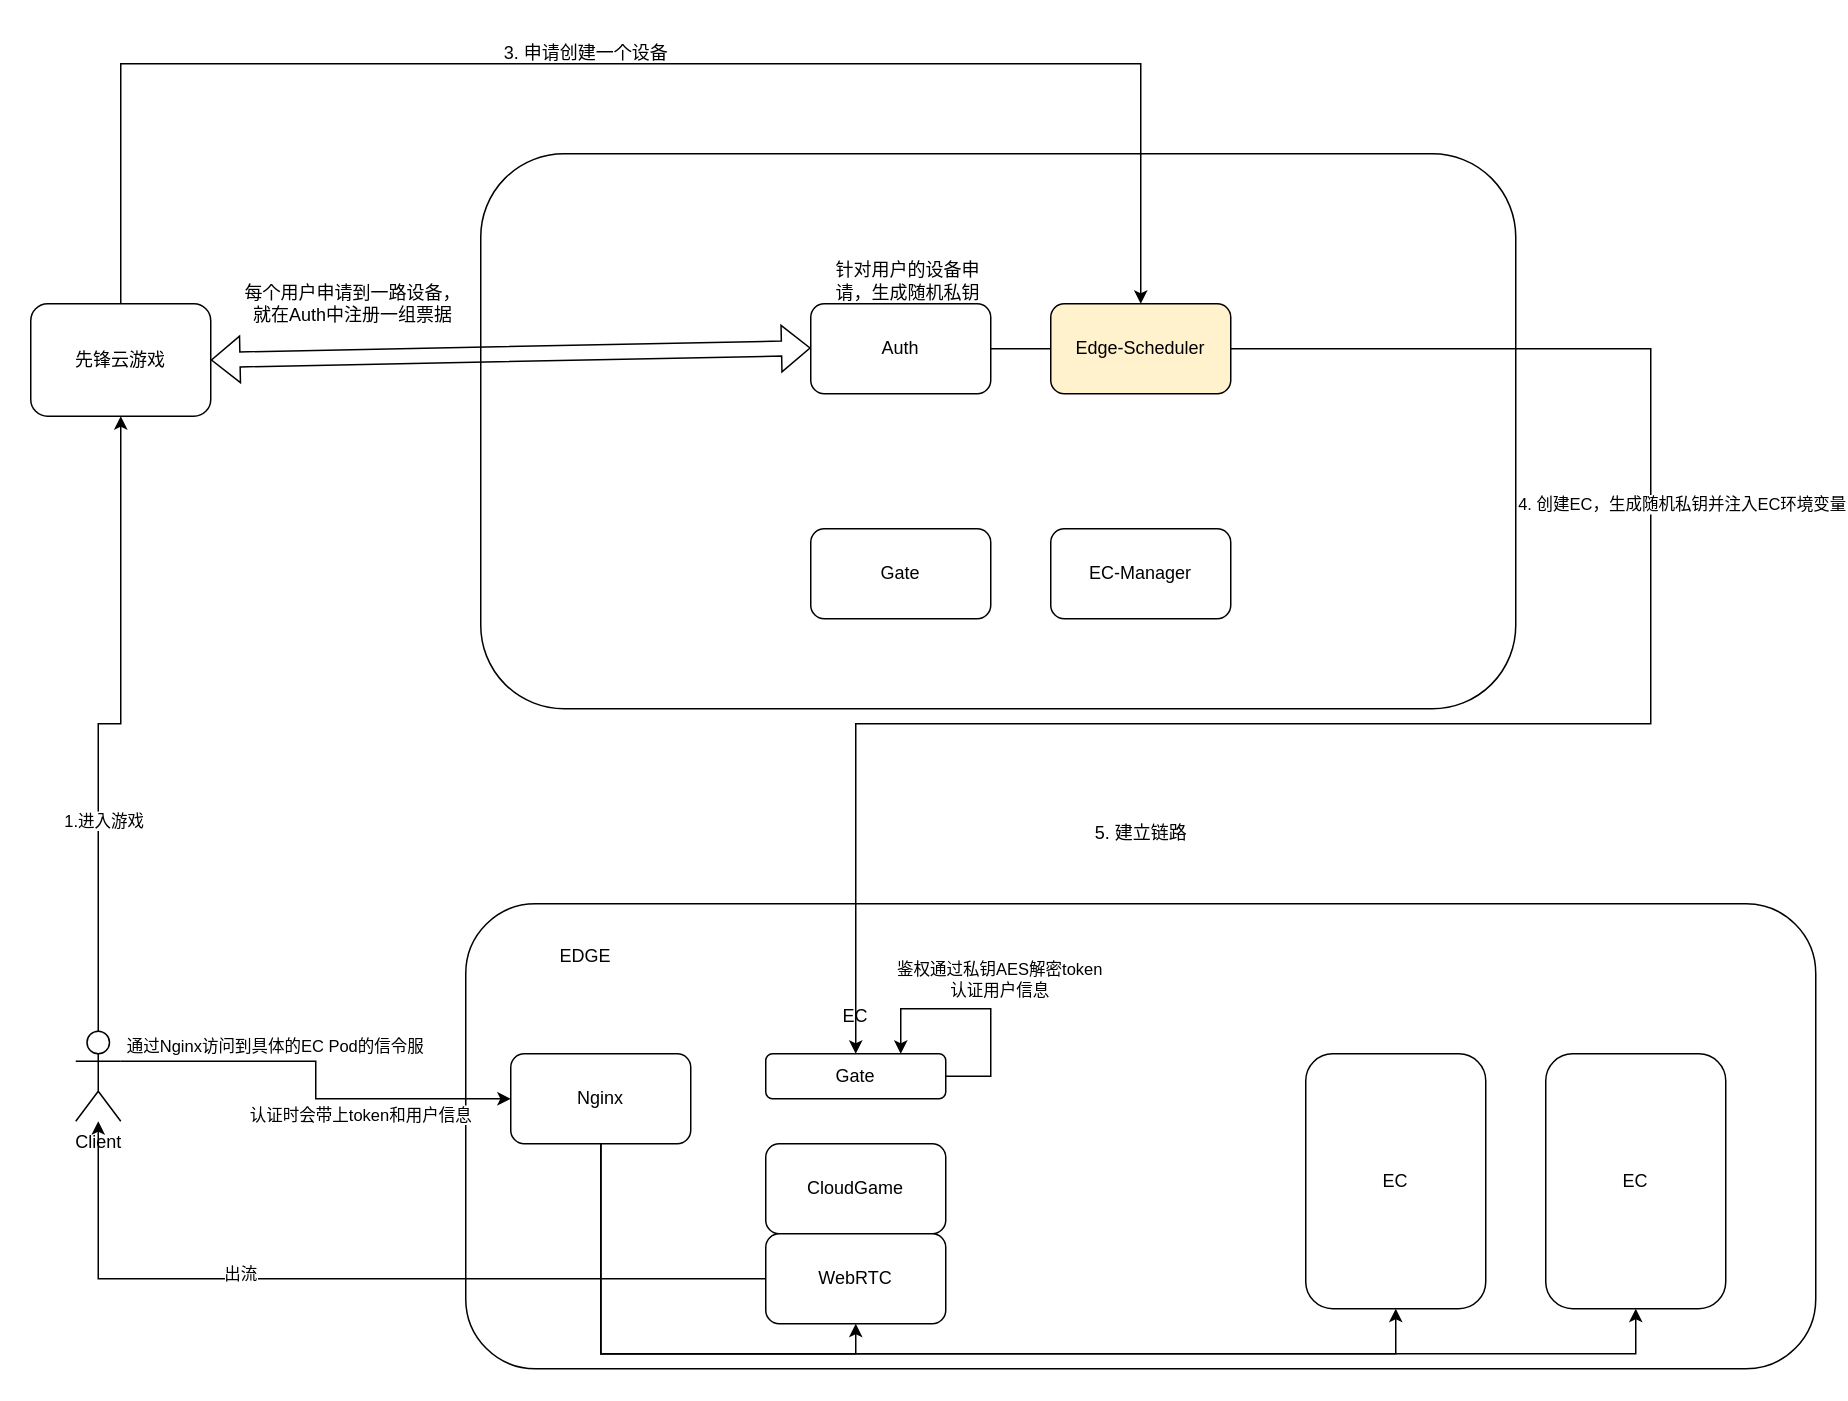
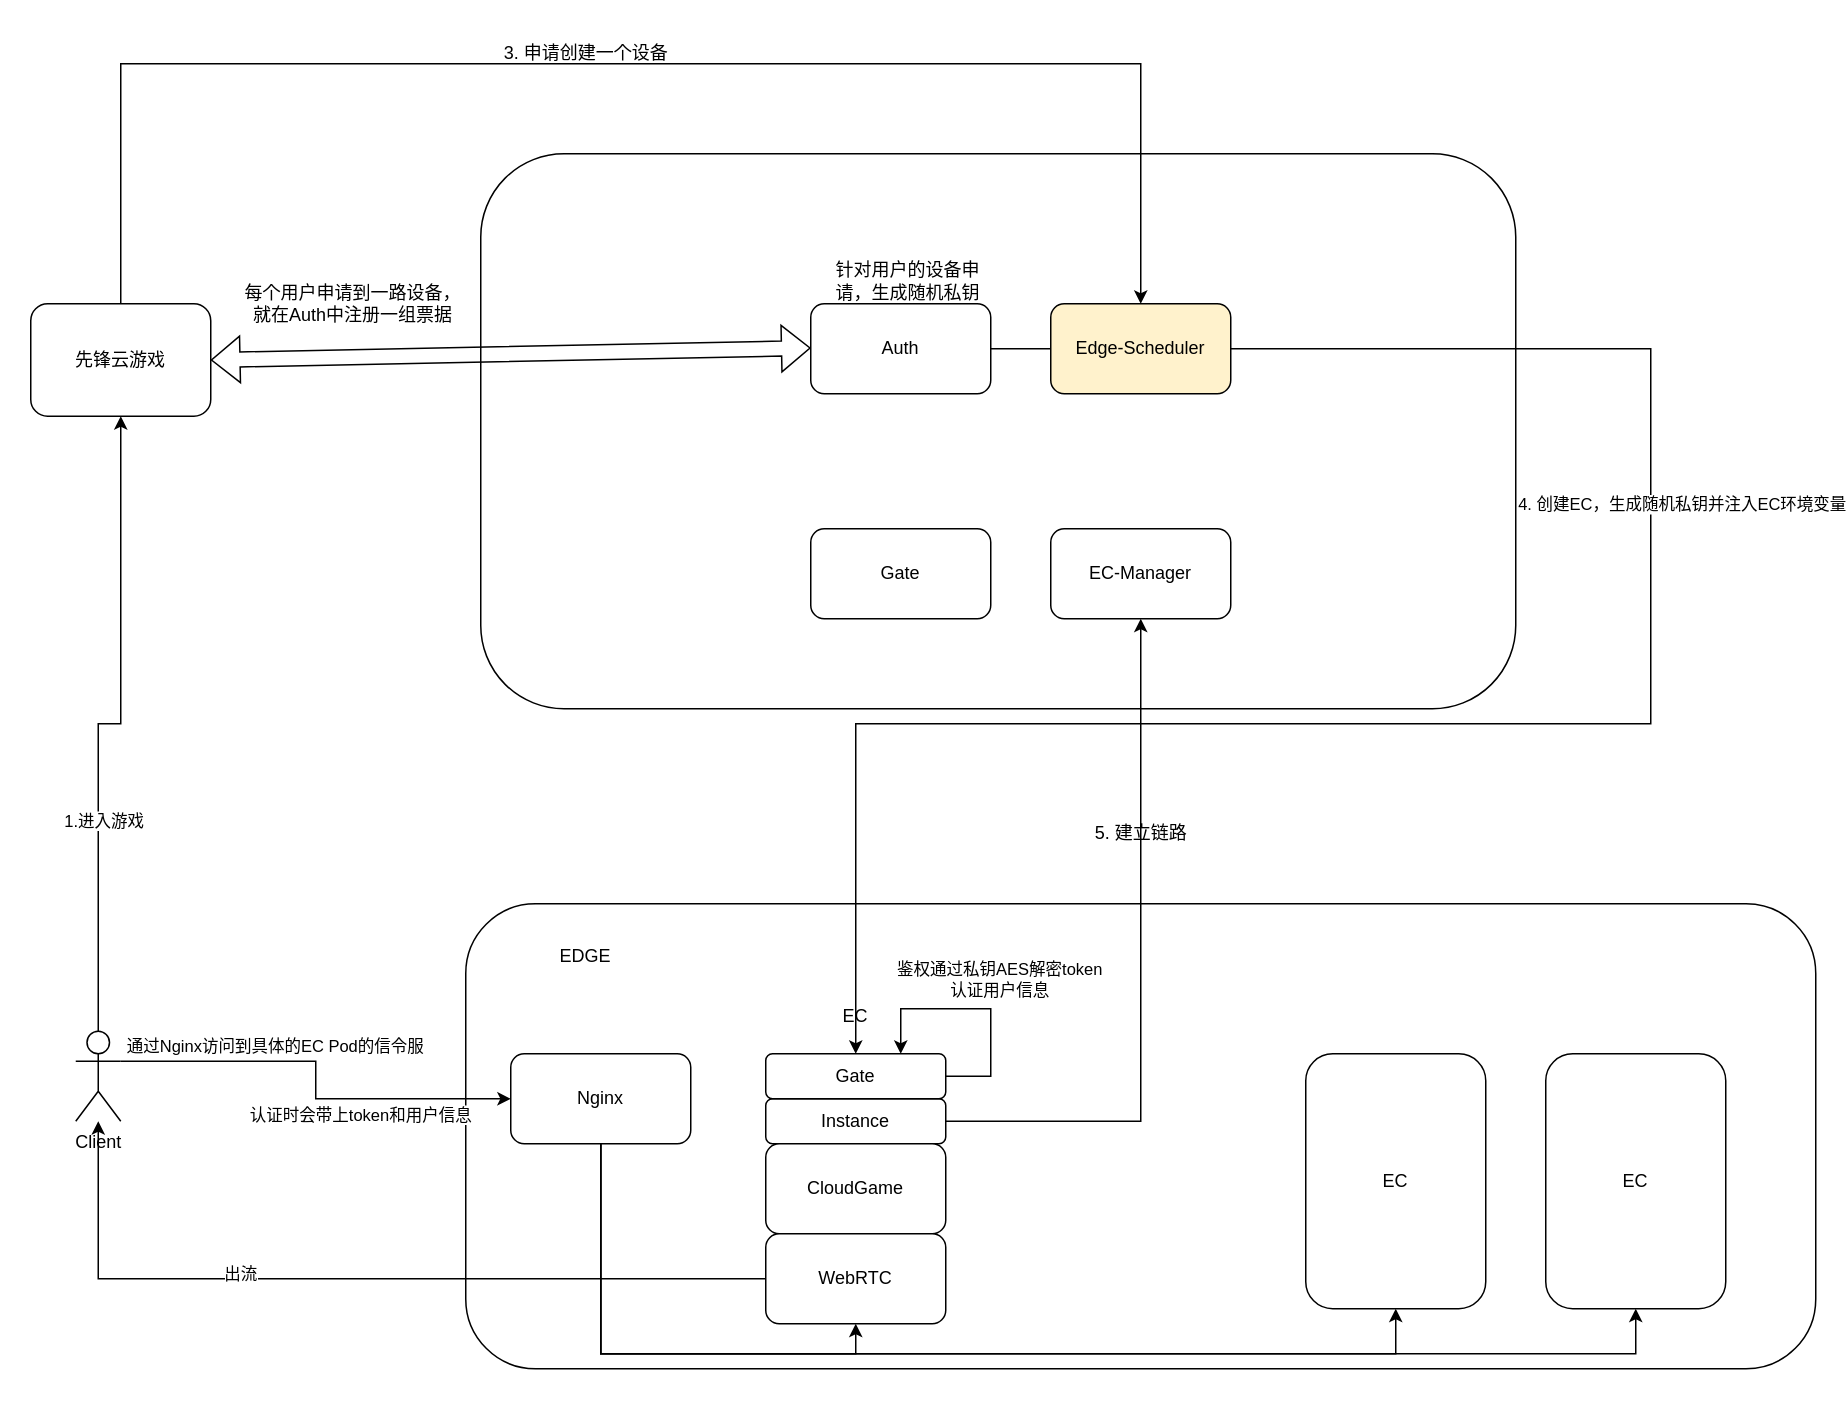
none -> (1141, 973)
none -> (856, 1121)
